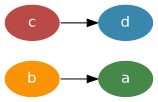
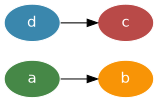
(74, 23) -> (74, 23)
(74, 79) -> (74, 79)
